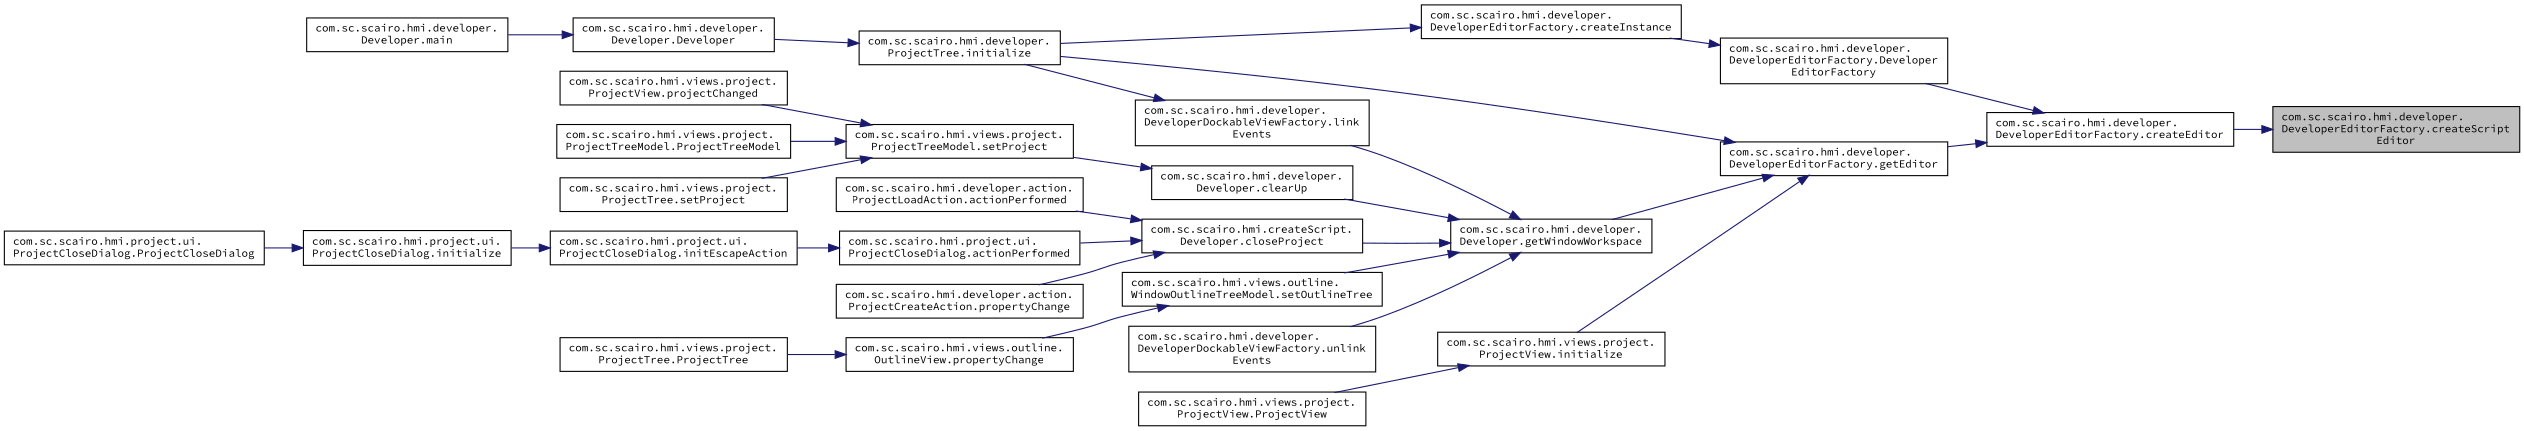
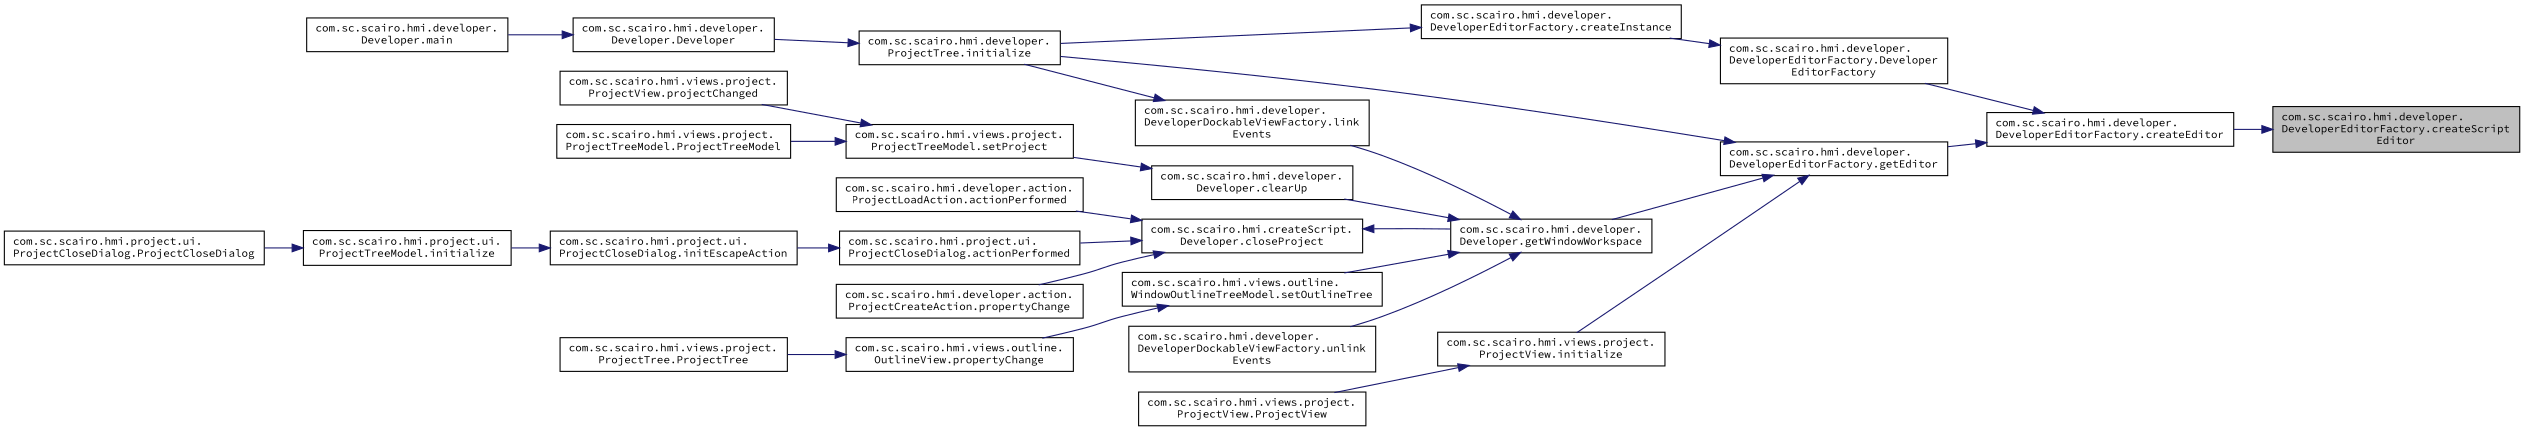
(674, 195) -> none
(1401, 243) -> (1412, 229)
(407, 248) -> (407, 248)
